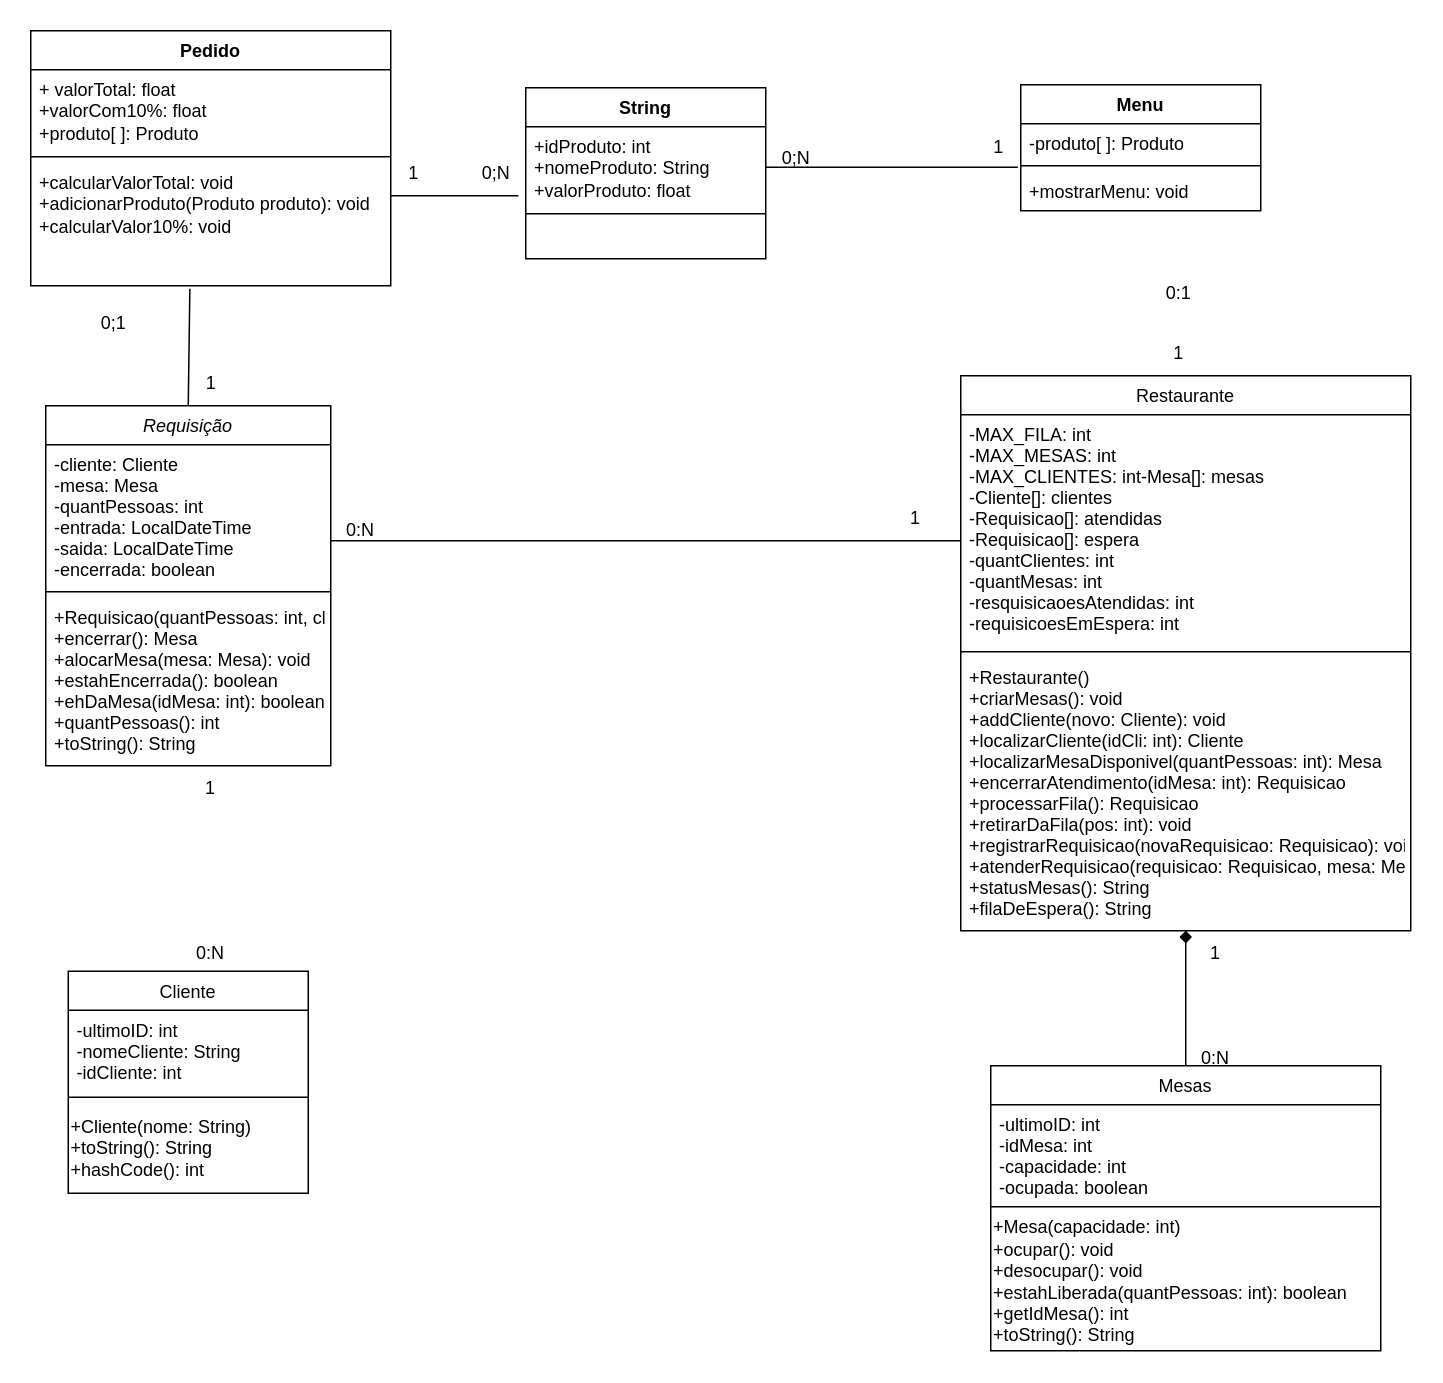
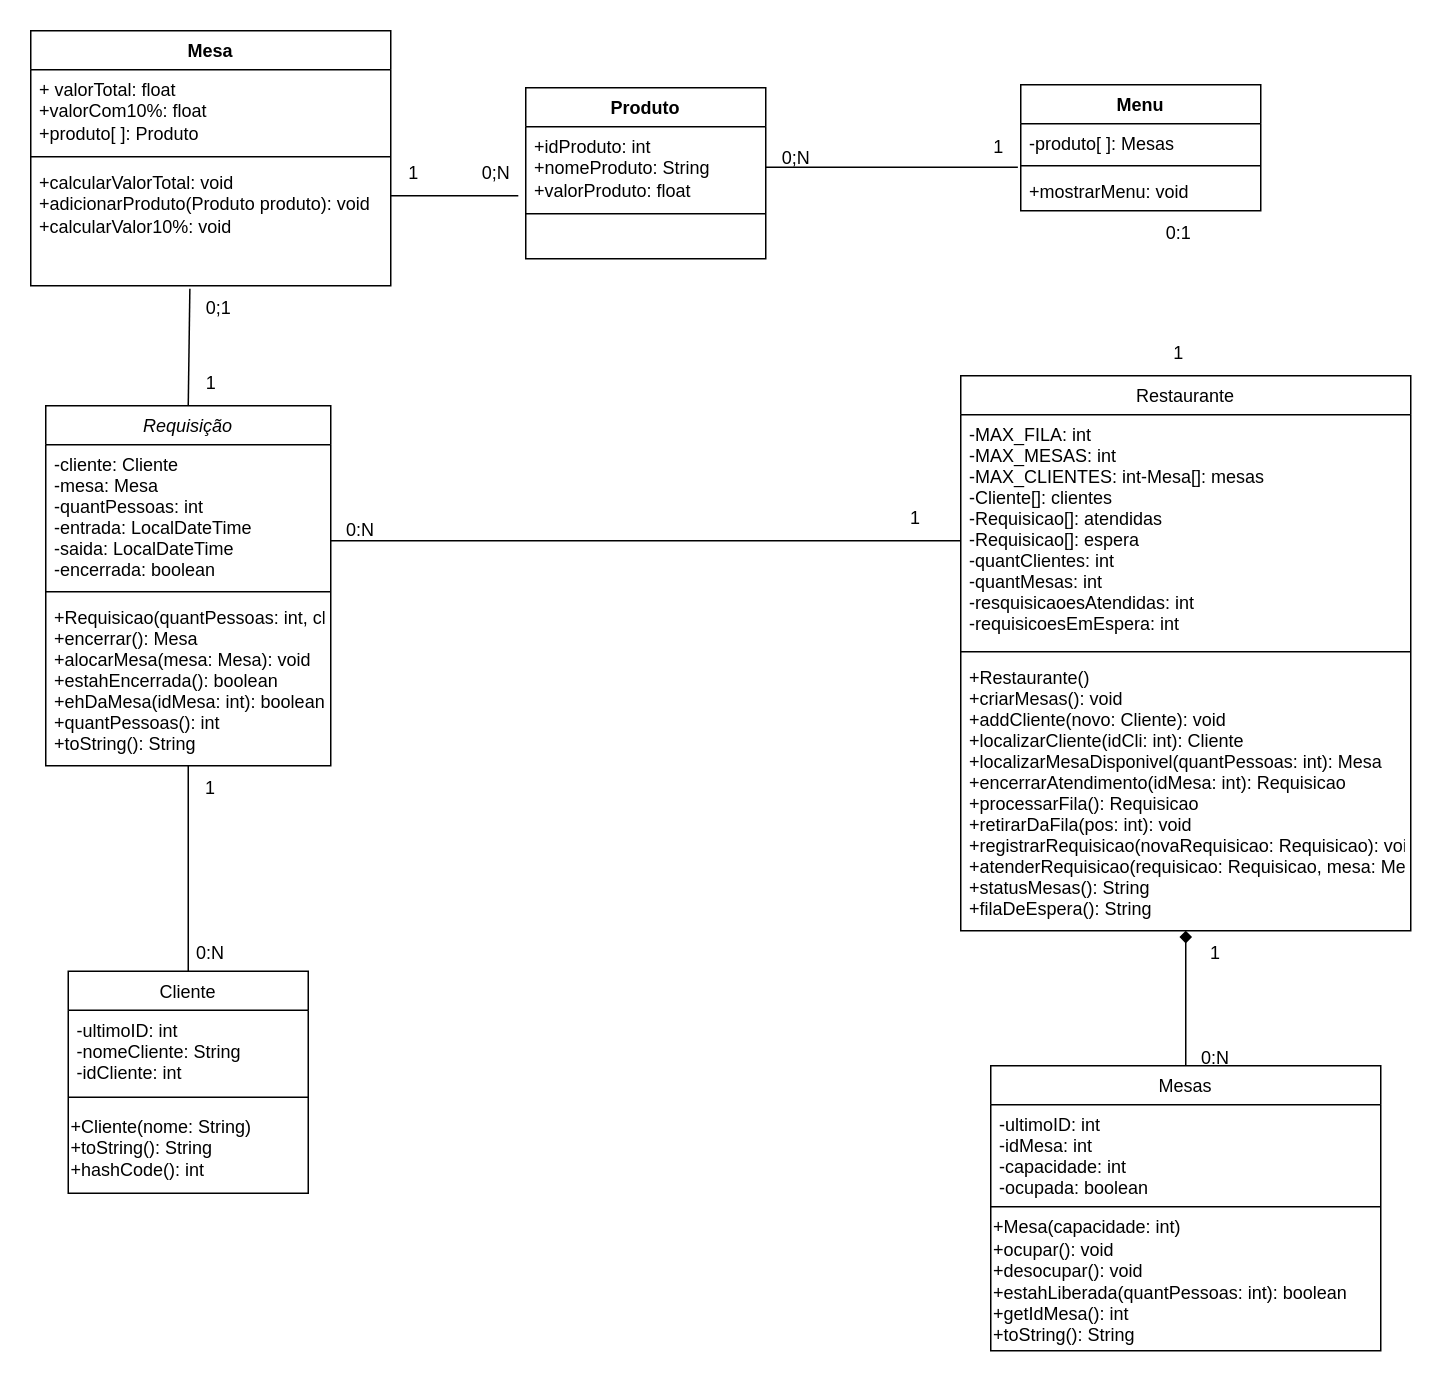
(211, 52) -> (211, 52)
(646, 109) -> (646, 109)
(1124, 145) -> (1113, 145)
(1178, 293) -> (1178, 233)
(113, 323) -> (218, 308)
none -> (188, 870)
